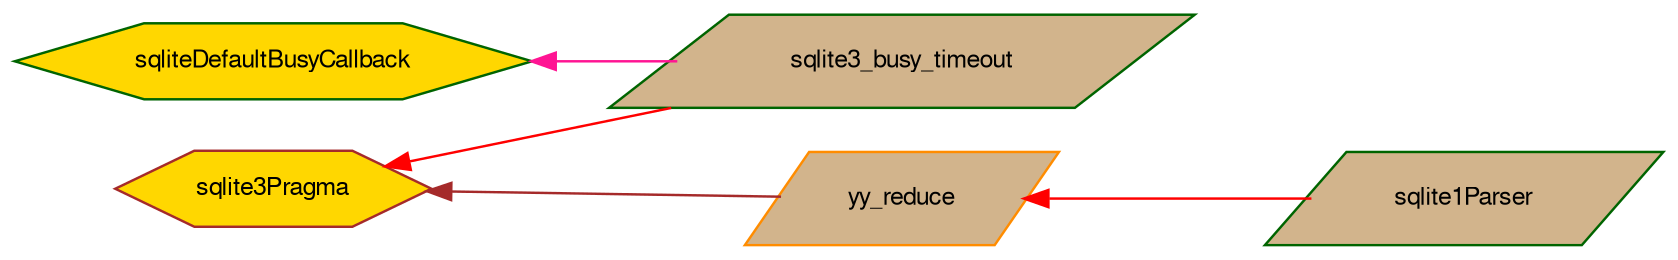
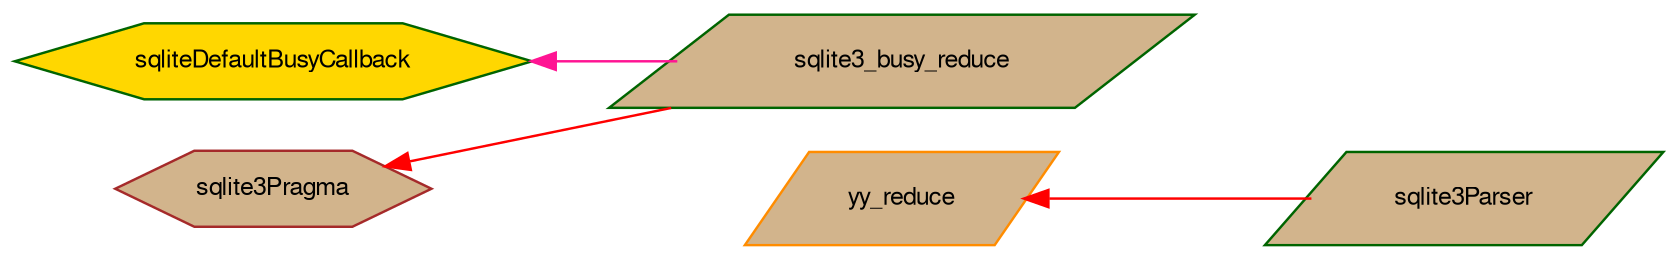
(902, 61) -> (902, 61)
(273, 189) -> (273, 189)
(616, 194) -> none
(1464, 199) -> (1464, 199)
